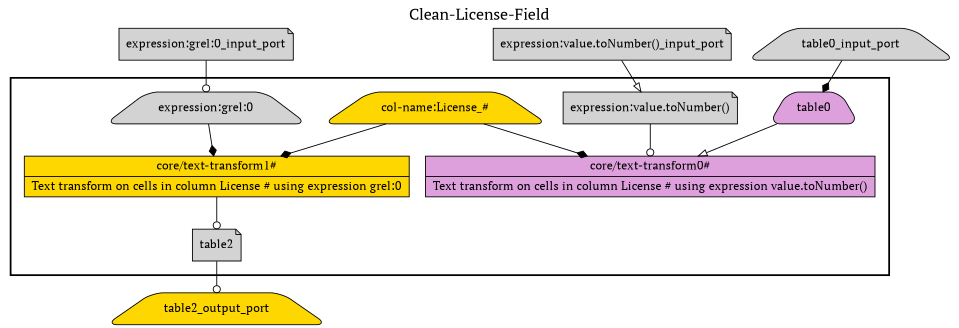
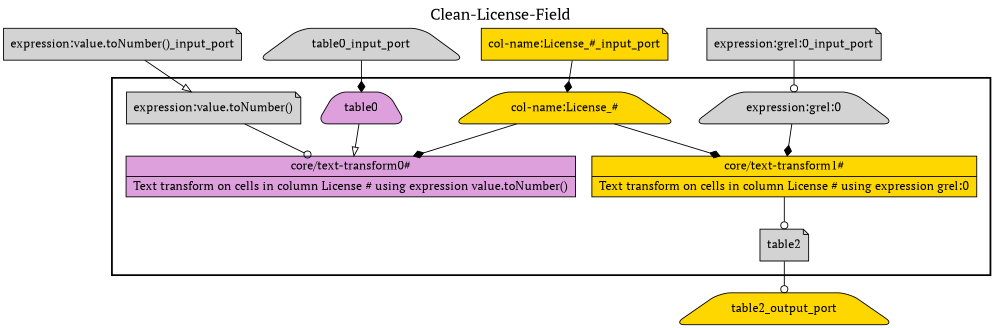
none -> (575, 44)
